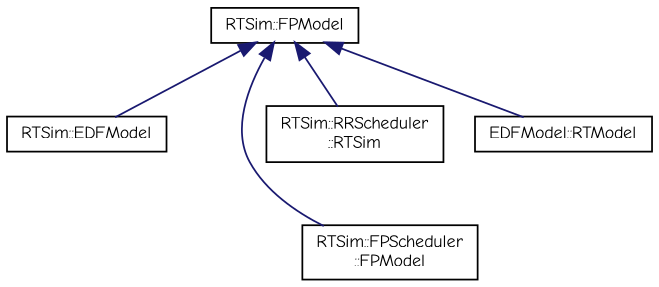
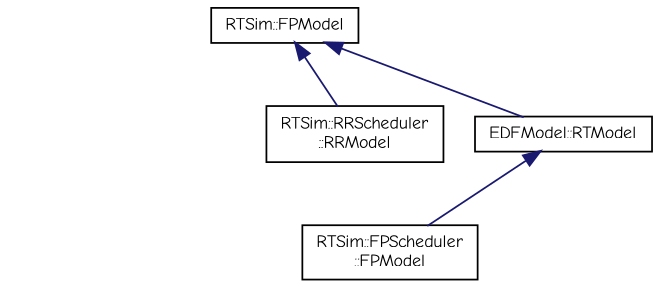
(87, 134) -> none
(355, 134) -> (355, 134)
(248, 157) -> (477, 193)
